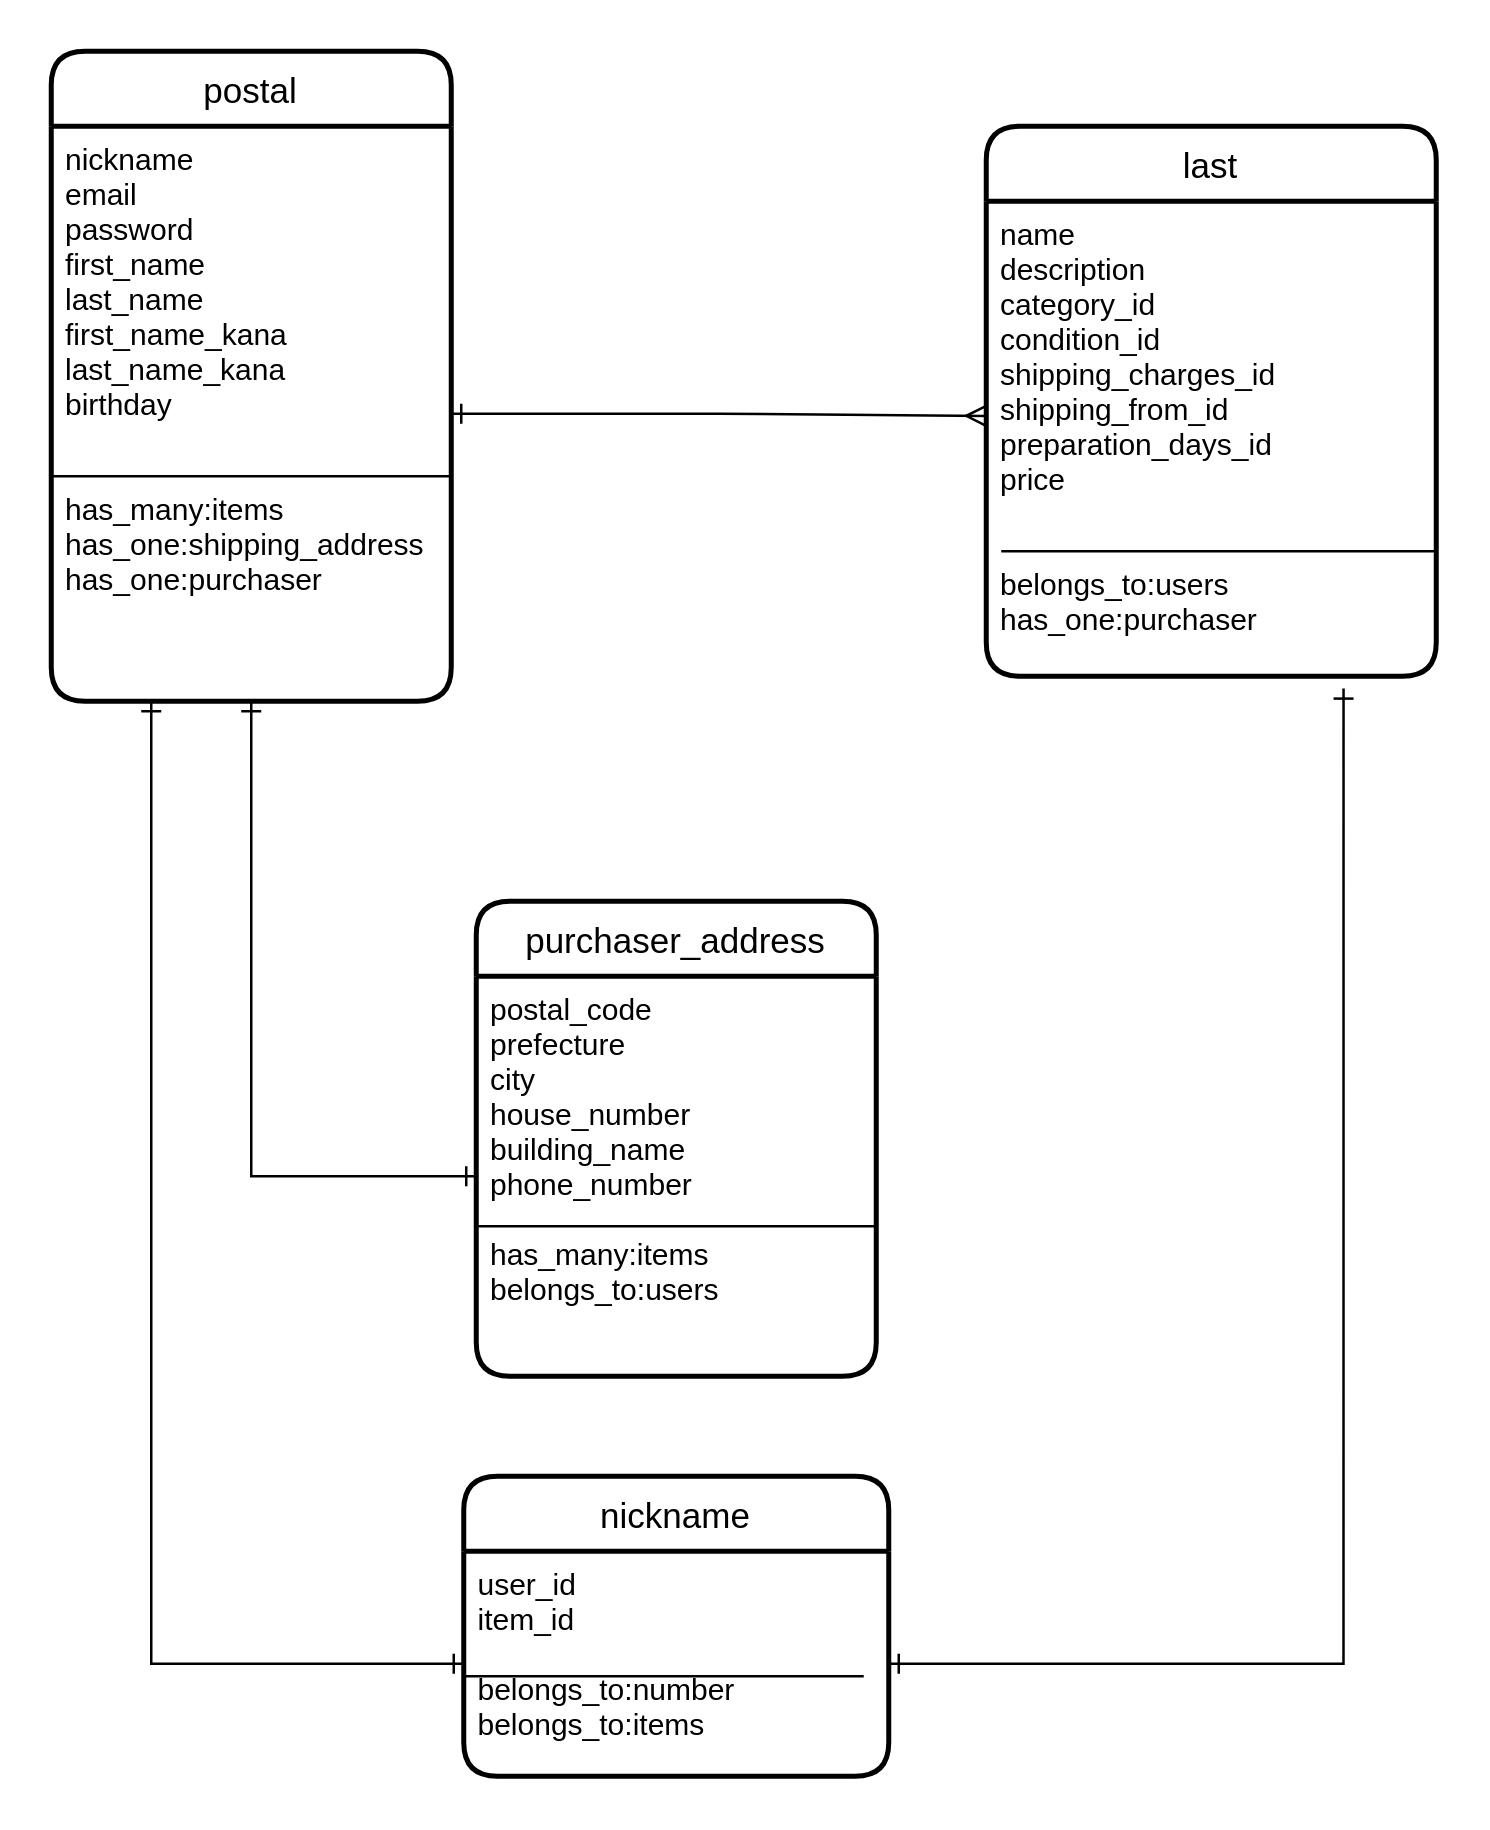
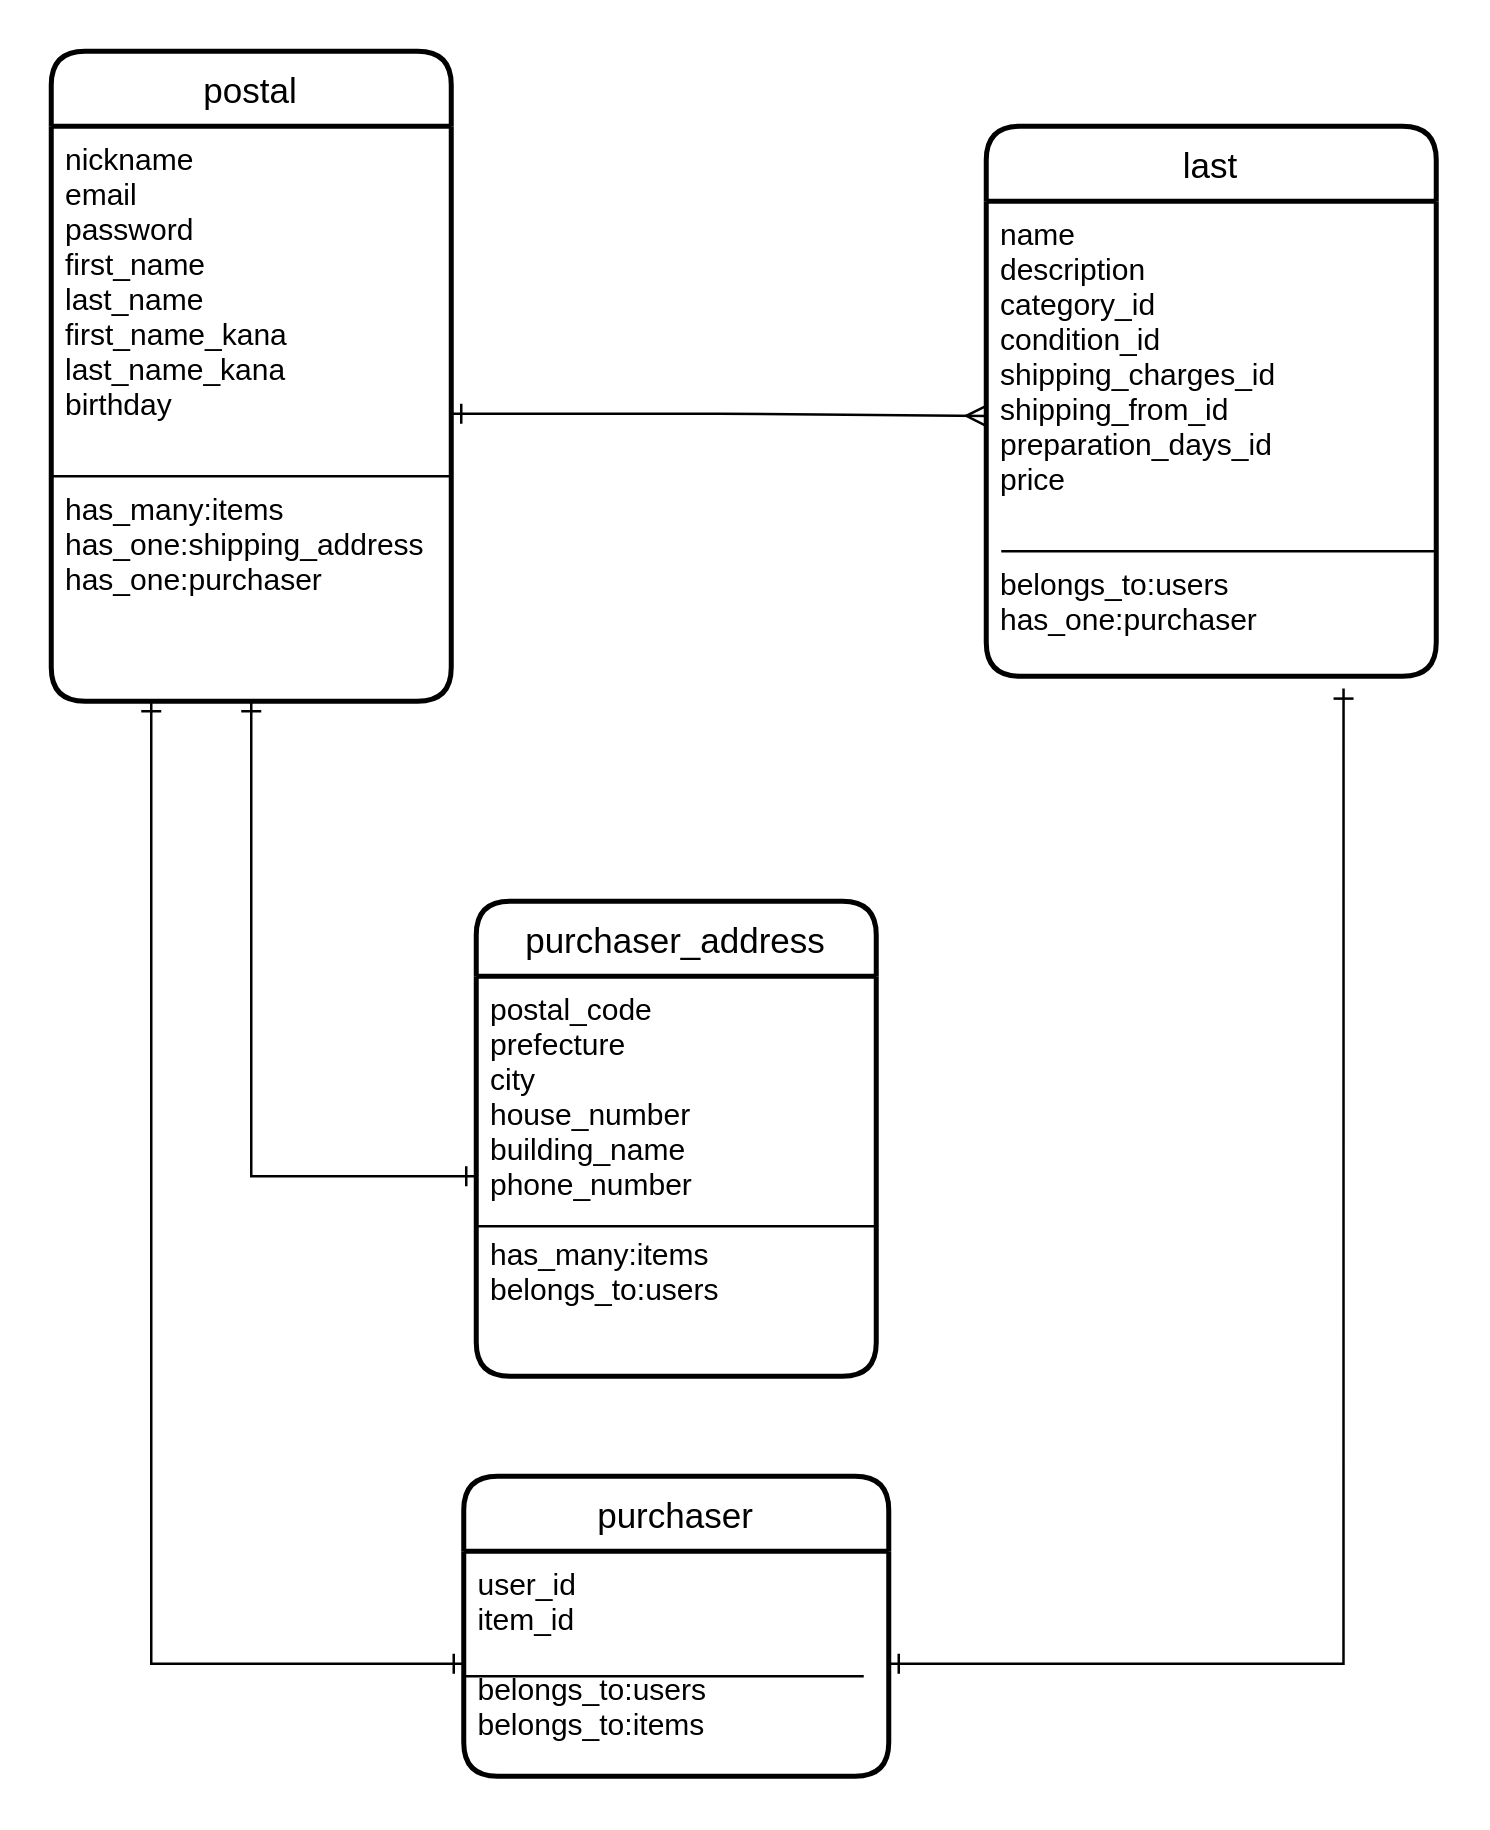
(675, 1516) -> (675, 1516)
(532, 1585) -> (532, 1585)
